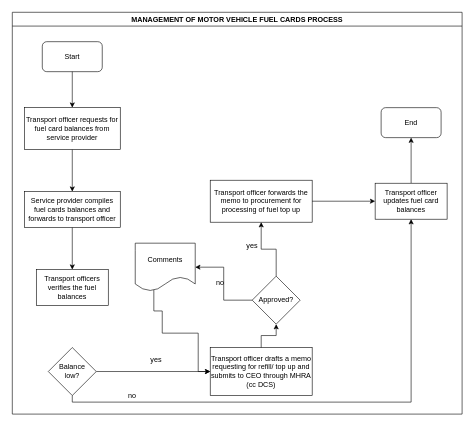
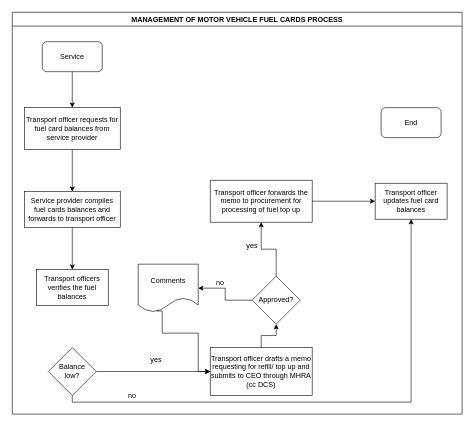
(72, 57) -> (72, 57)
(411, 143) -> none
(165, 267) -> (168, 288)
